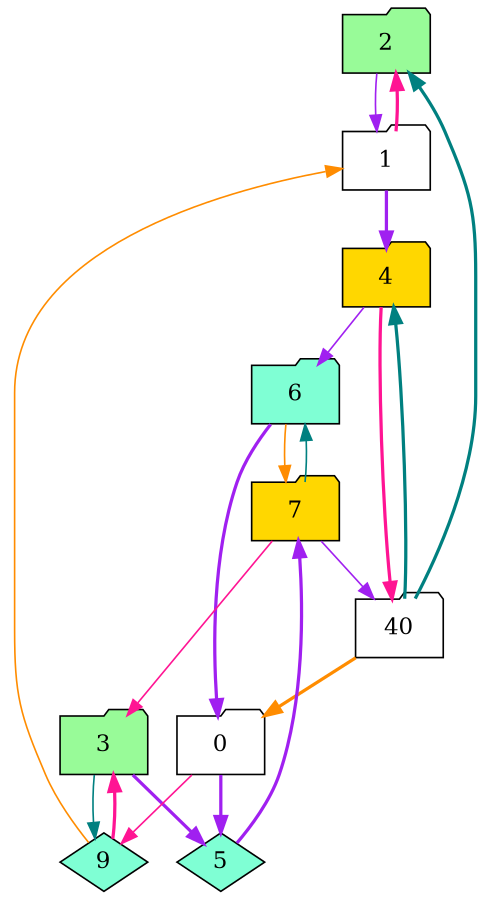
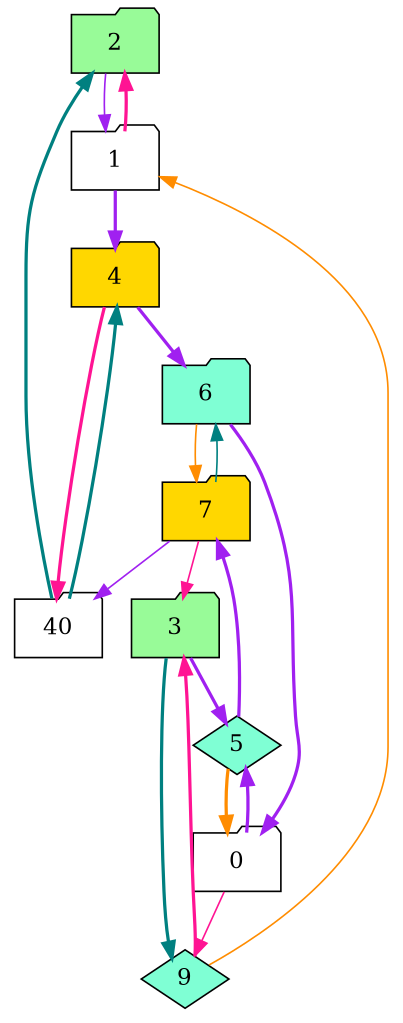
(346, 330) -> (156, 330)
(317, 682) -> (226, 793)
(93, 799) -> (162, 800)
